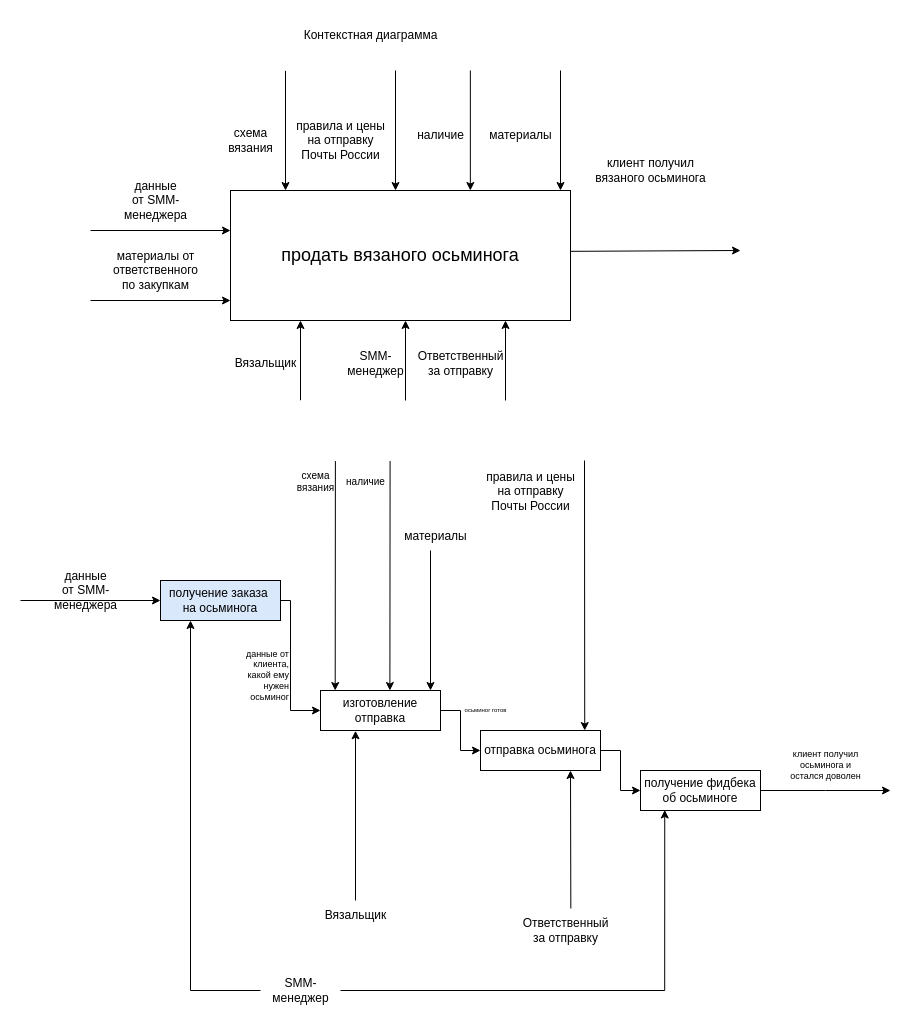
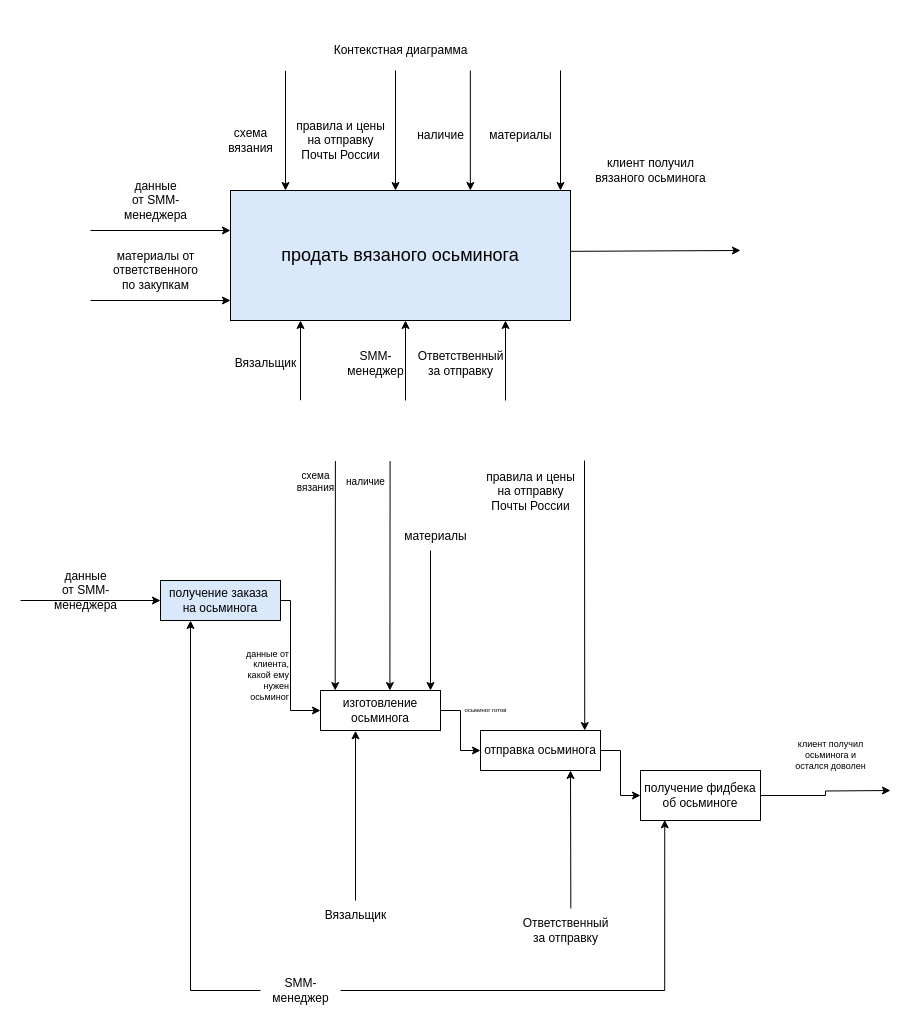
(371, 36) -> (401, 51)
(401, 256) -> (401, 256)
(381, 711) -> (381, 711)
(826, 766) -> (831, 756)
(701, 791) -> (701, 796)
